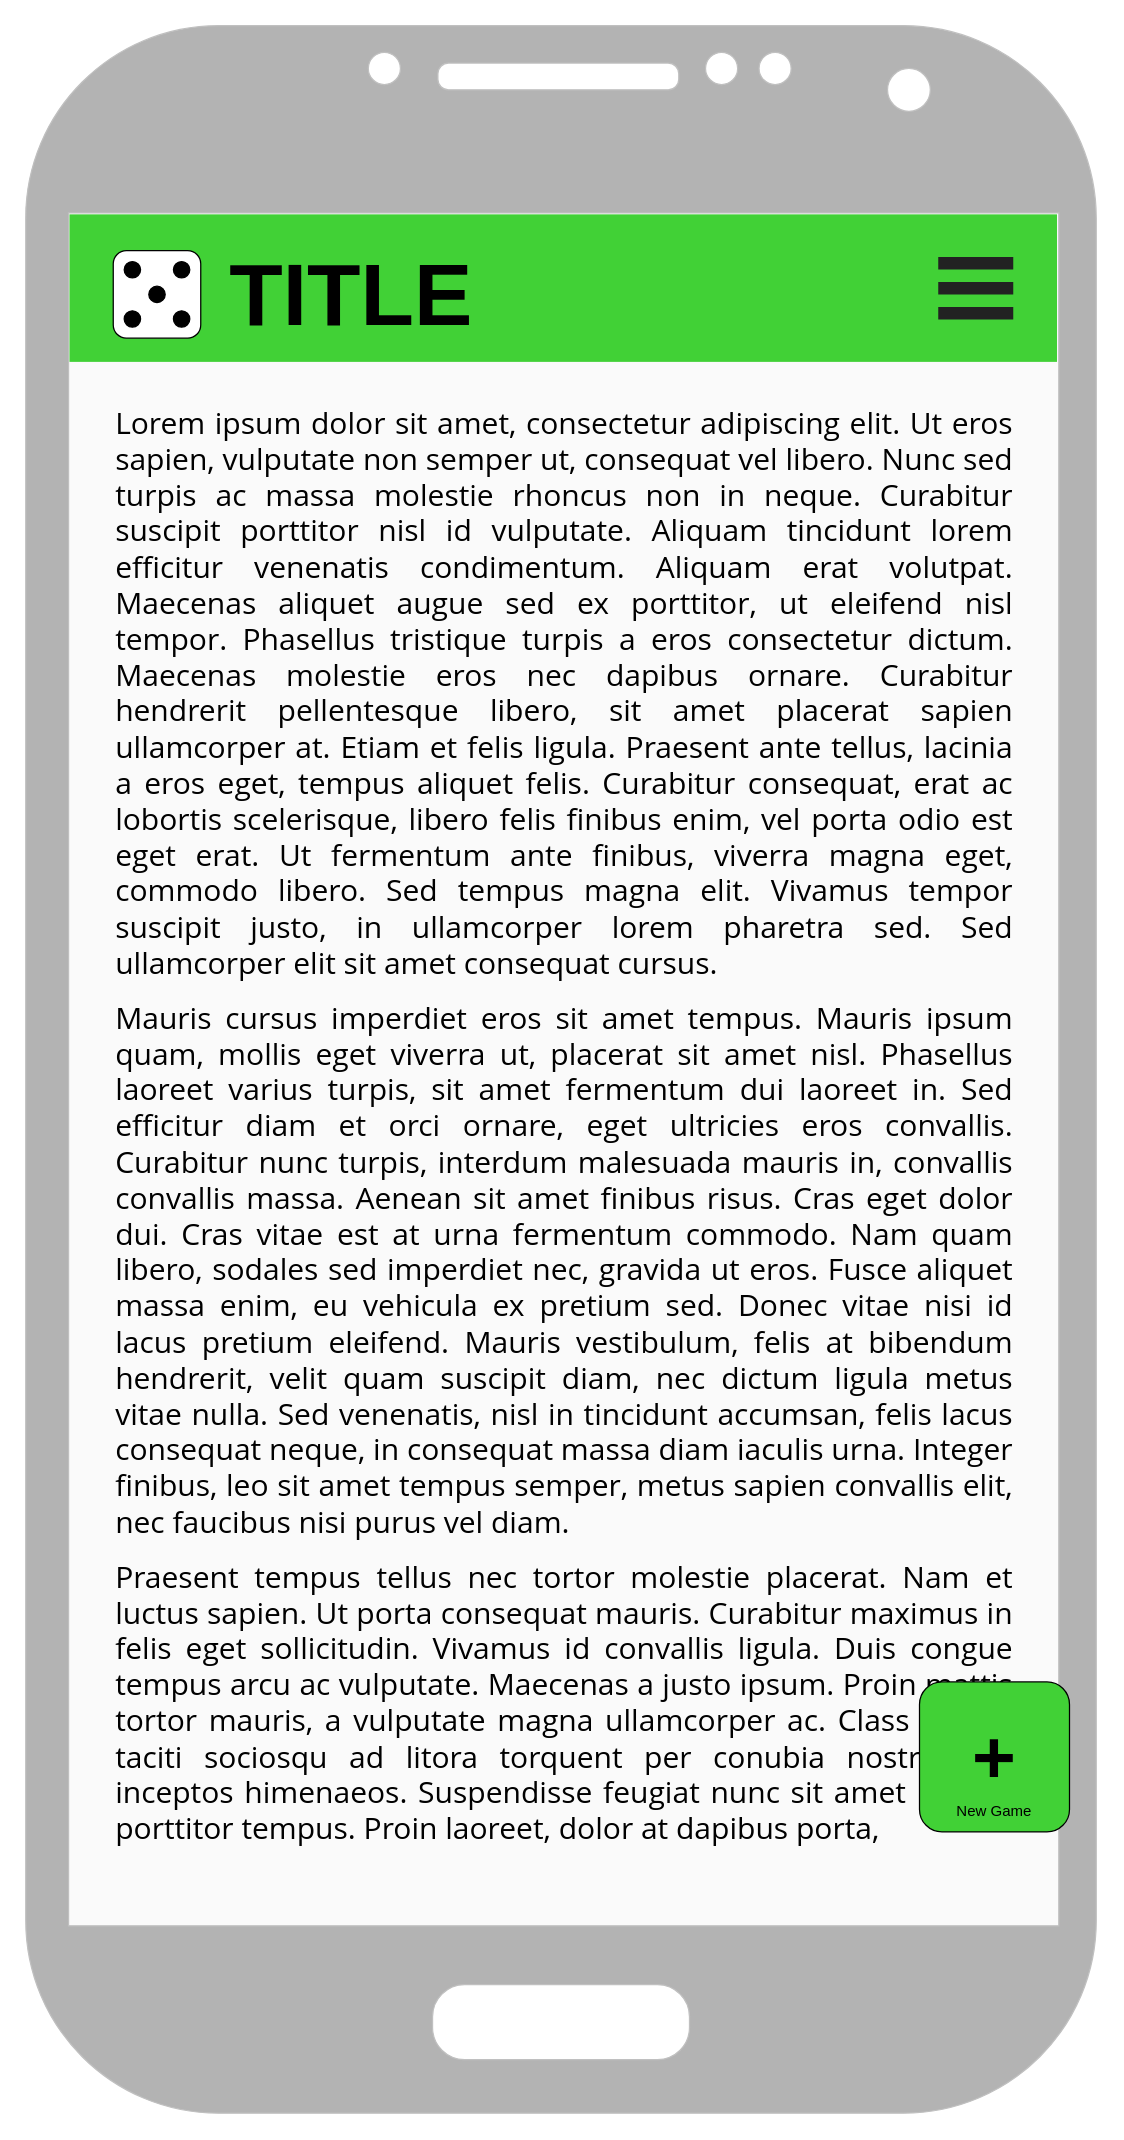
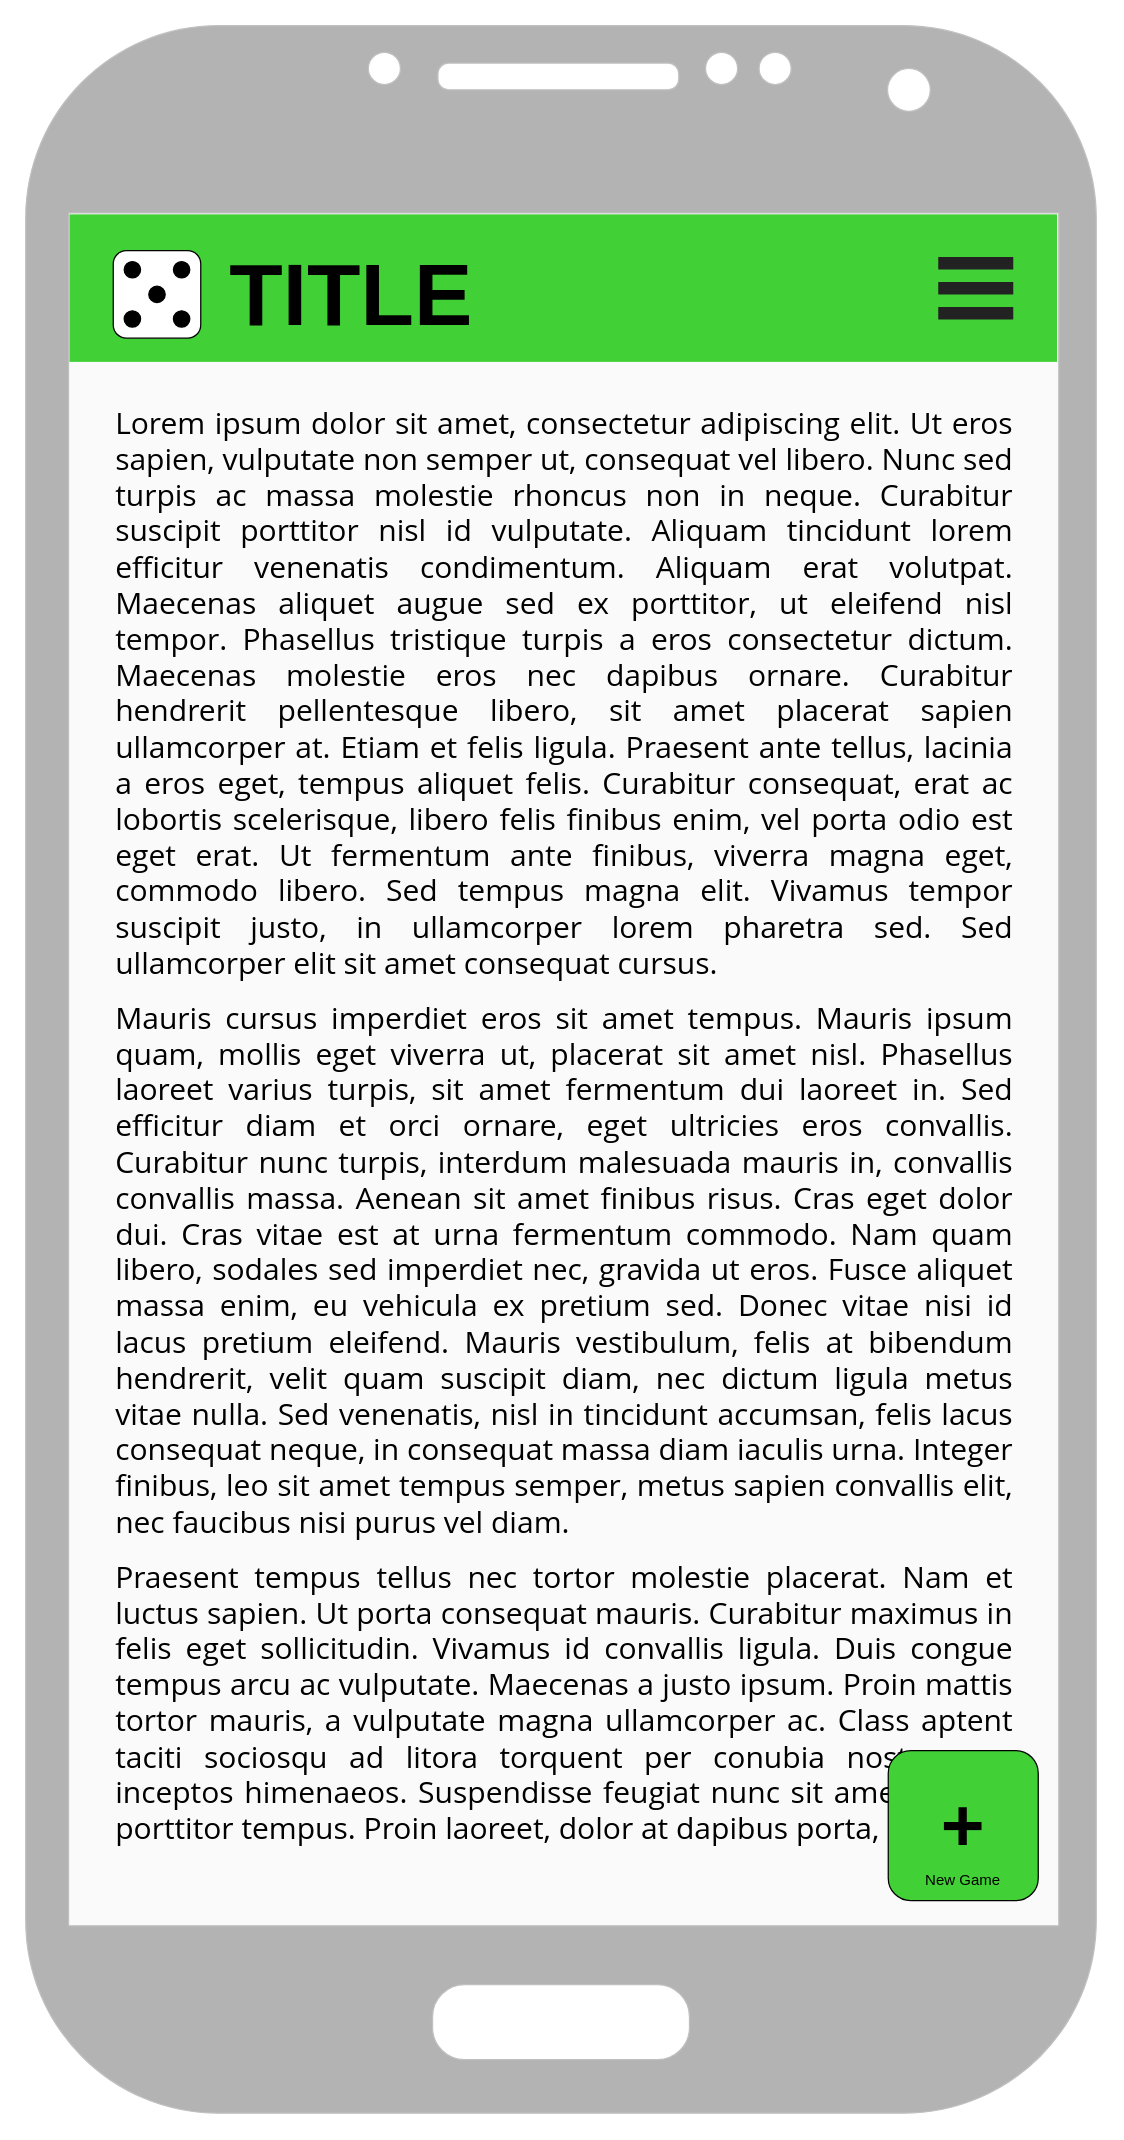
(994, 1757) -> (963, 1826)
